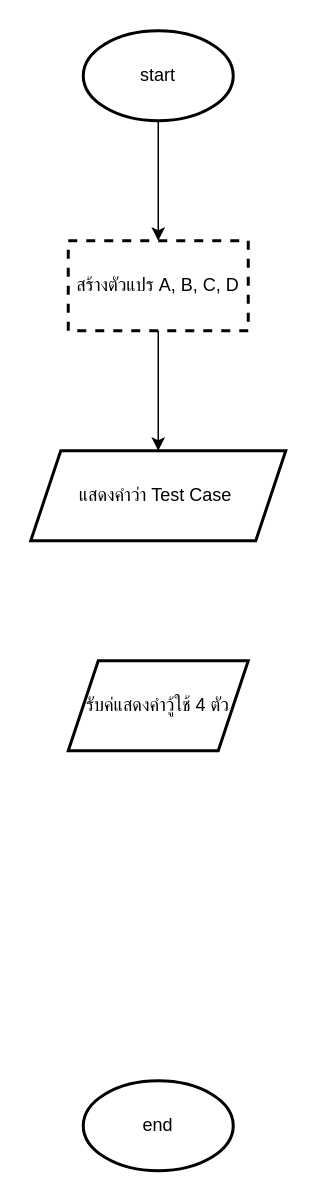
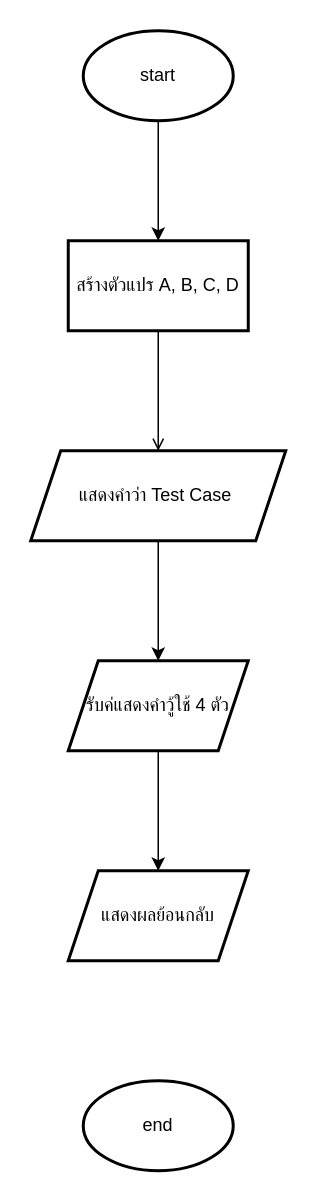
(158, 286) -> (158, 286)
(158, 439) -> (158, 441)
none -> (158, 596)
none -> (158, 806)
none -> (158, 916)
